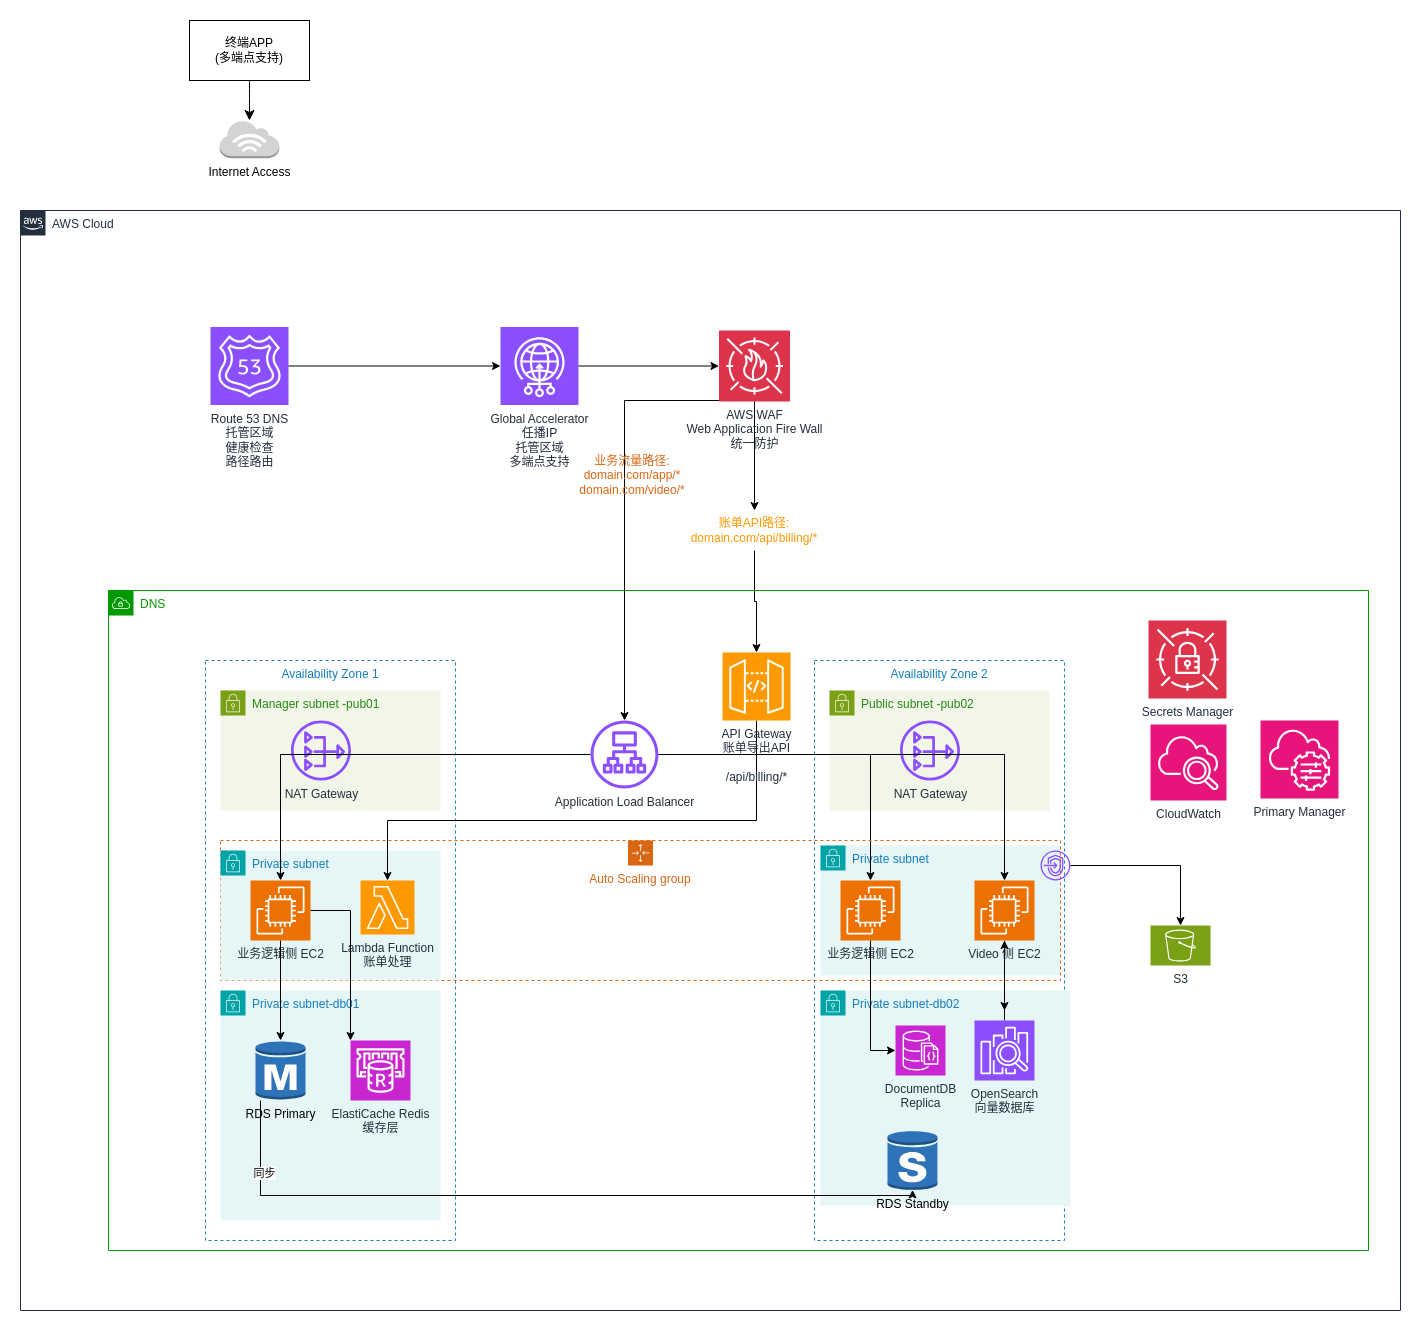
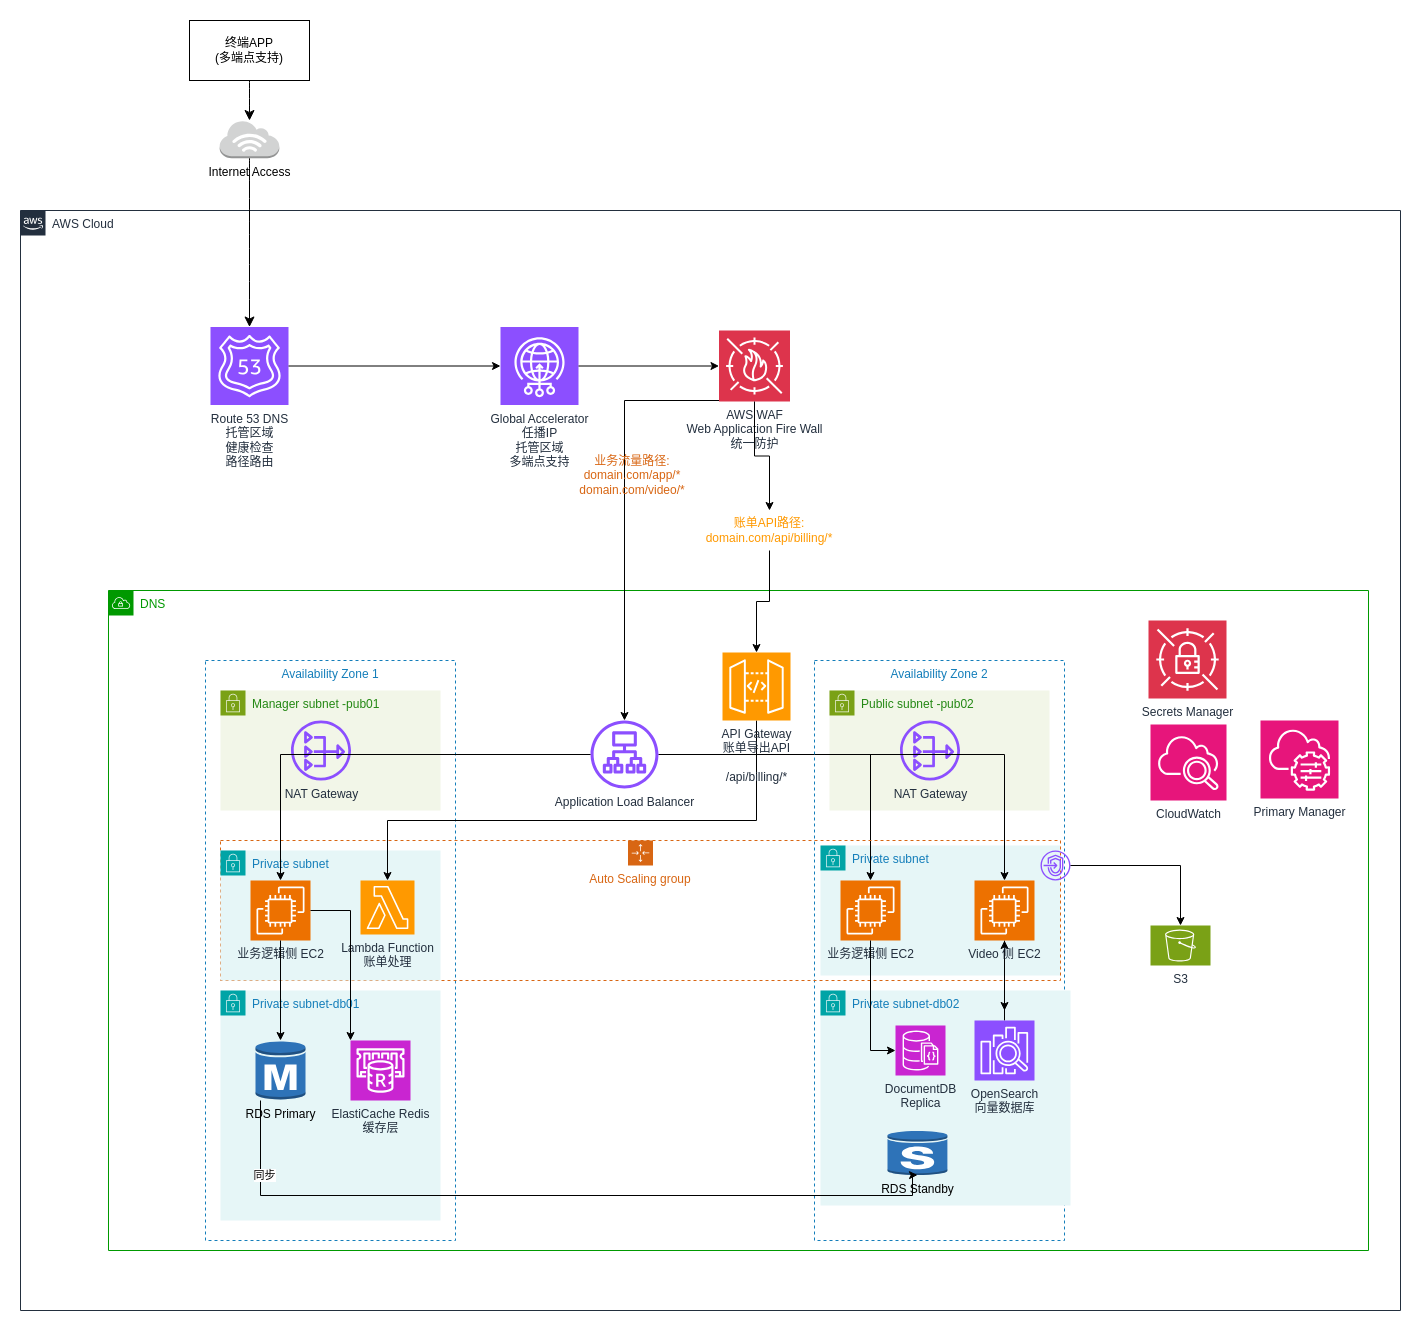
none -> (250, 240)
(755, 531) -> (770, 531)
(913, 1161) -> (918, 1153)
